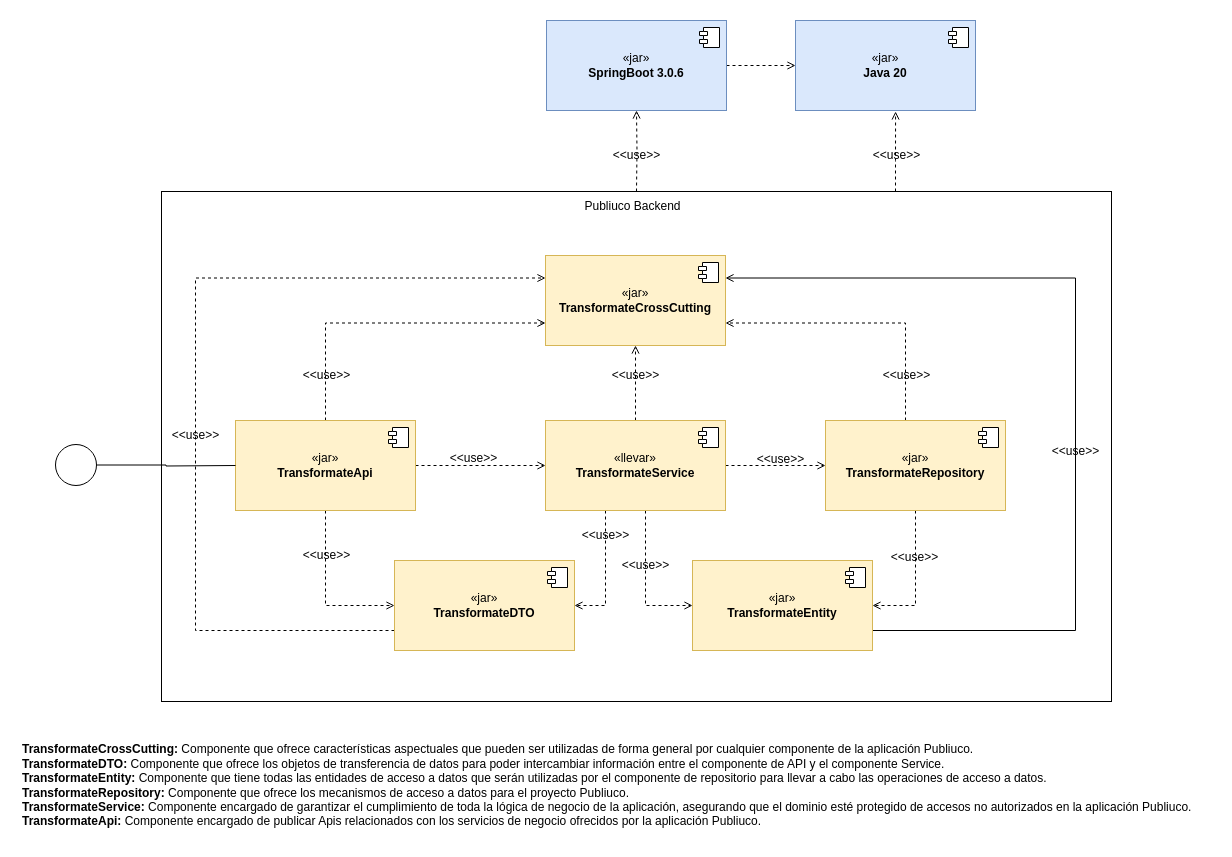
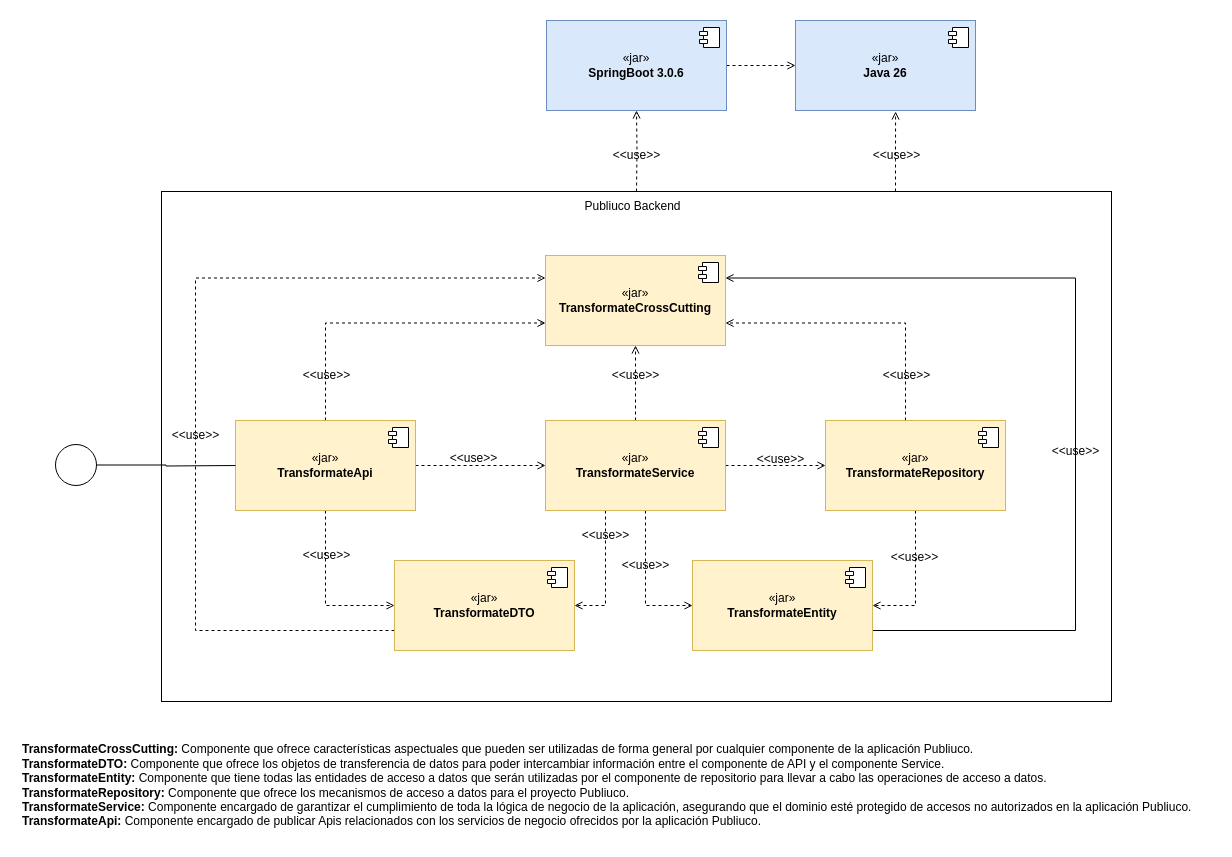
(886, 66) -> (886, 66)
(636, 466) -> (636, 466)
